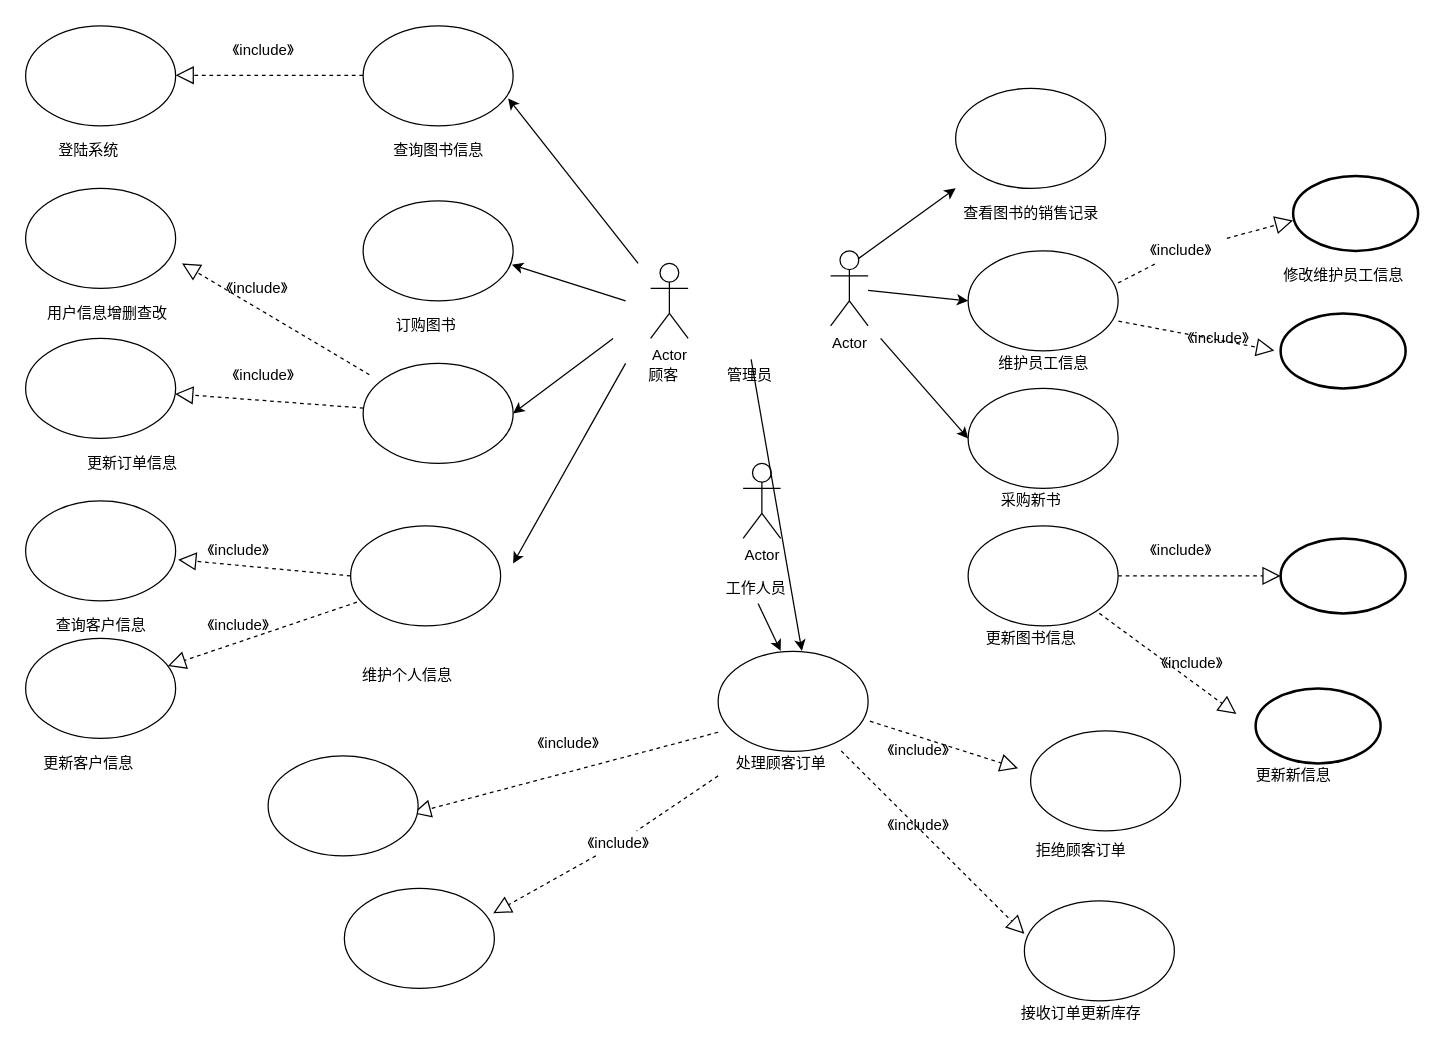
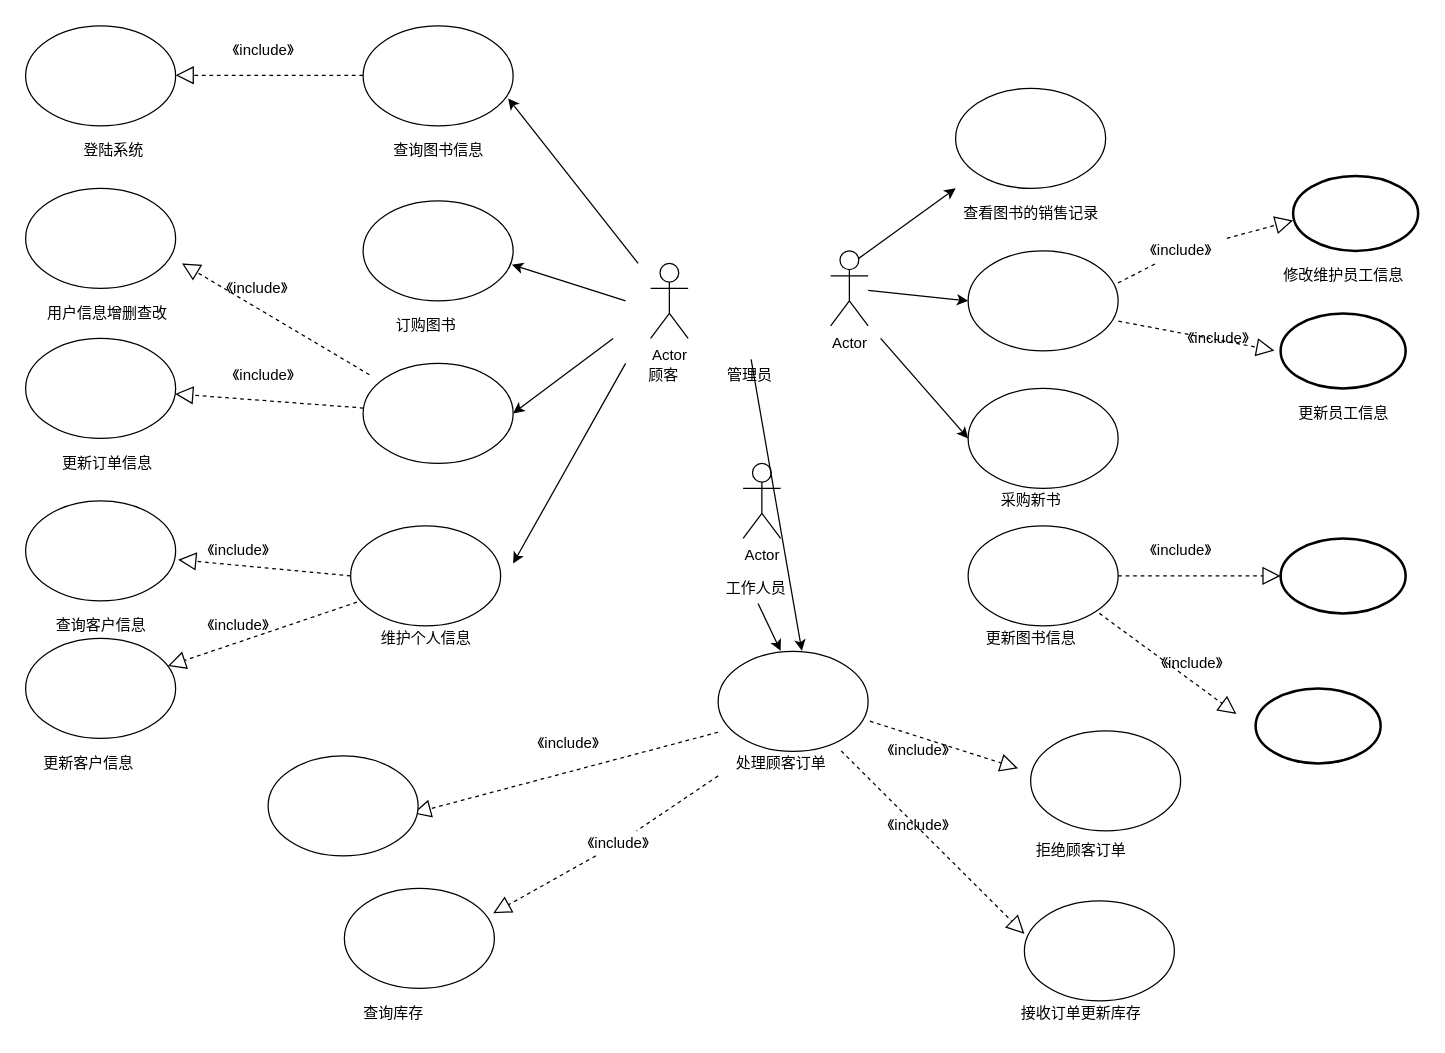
(88, 151) -> (113, 151)
(1043, 363) -> none
none -> (1343, 413)
(132, 463) -> (107, 463)
(407, 676) -> (426, 638)
(1293, 776) -> none
none -> (393, 1013)
